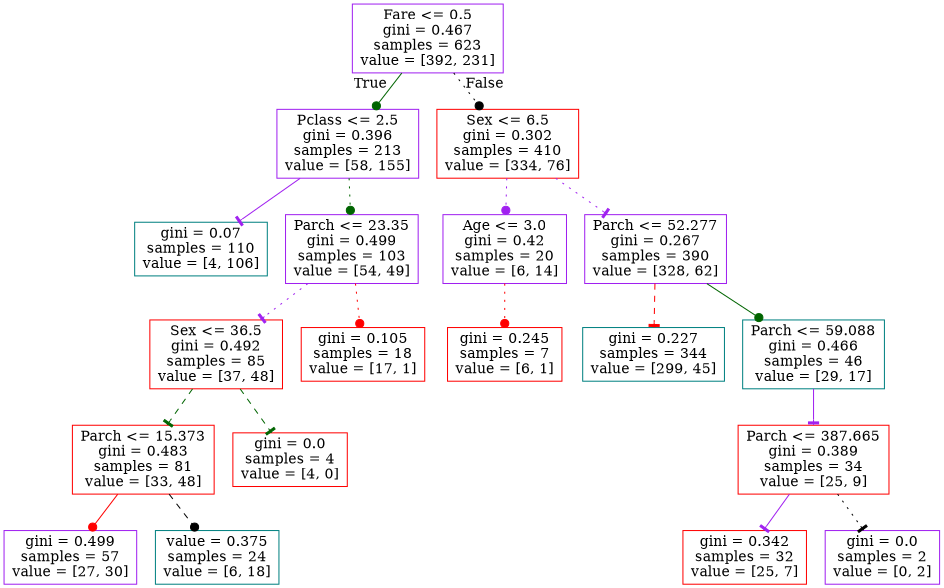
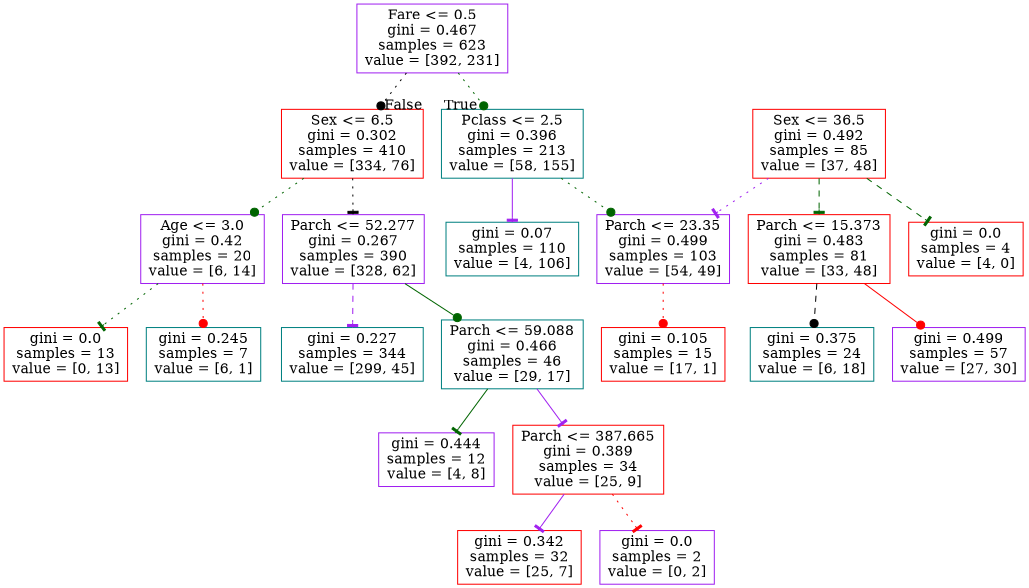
(390, 88) -> (470, 88)
(348, 144) -> (512, 144)
(506, 192) -> (281, 194)
(579, 195) -> (353, 194)
(286, 300) -> (743, 195)
(655, 303) -> (353, 303)
none -> (66, 354)
(363, 354) -> (663, 354)
(505, 354) -> (204, 354)
none -> (436, 460)
(849, 510) -> (624, 510)
(217, 557) -> (812, 354)
